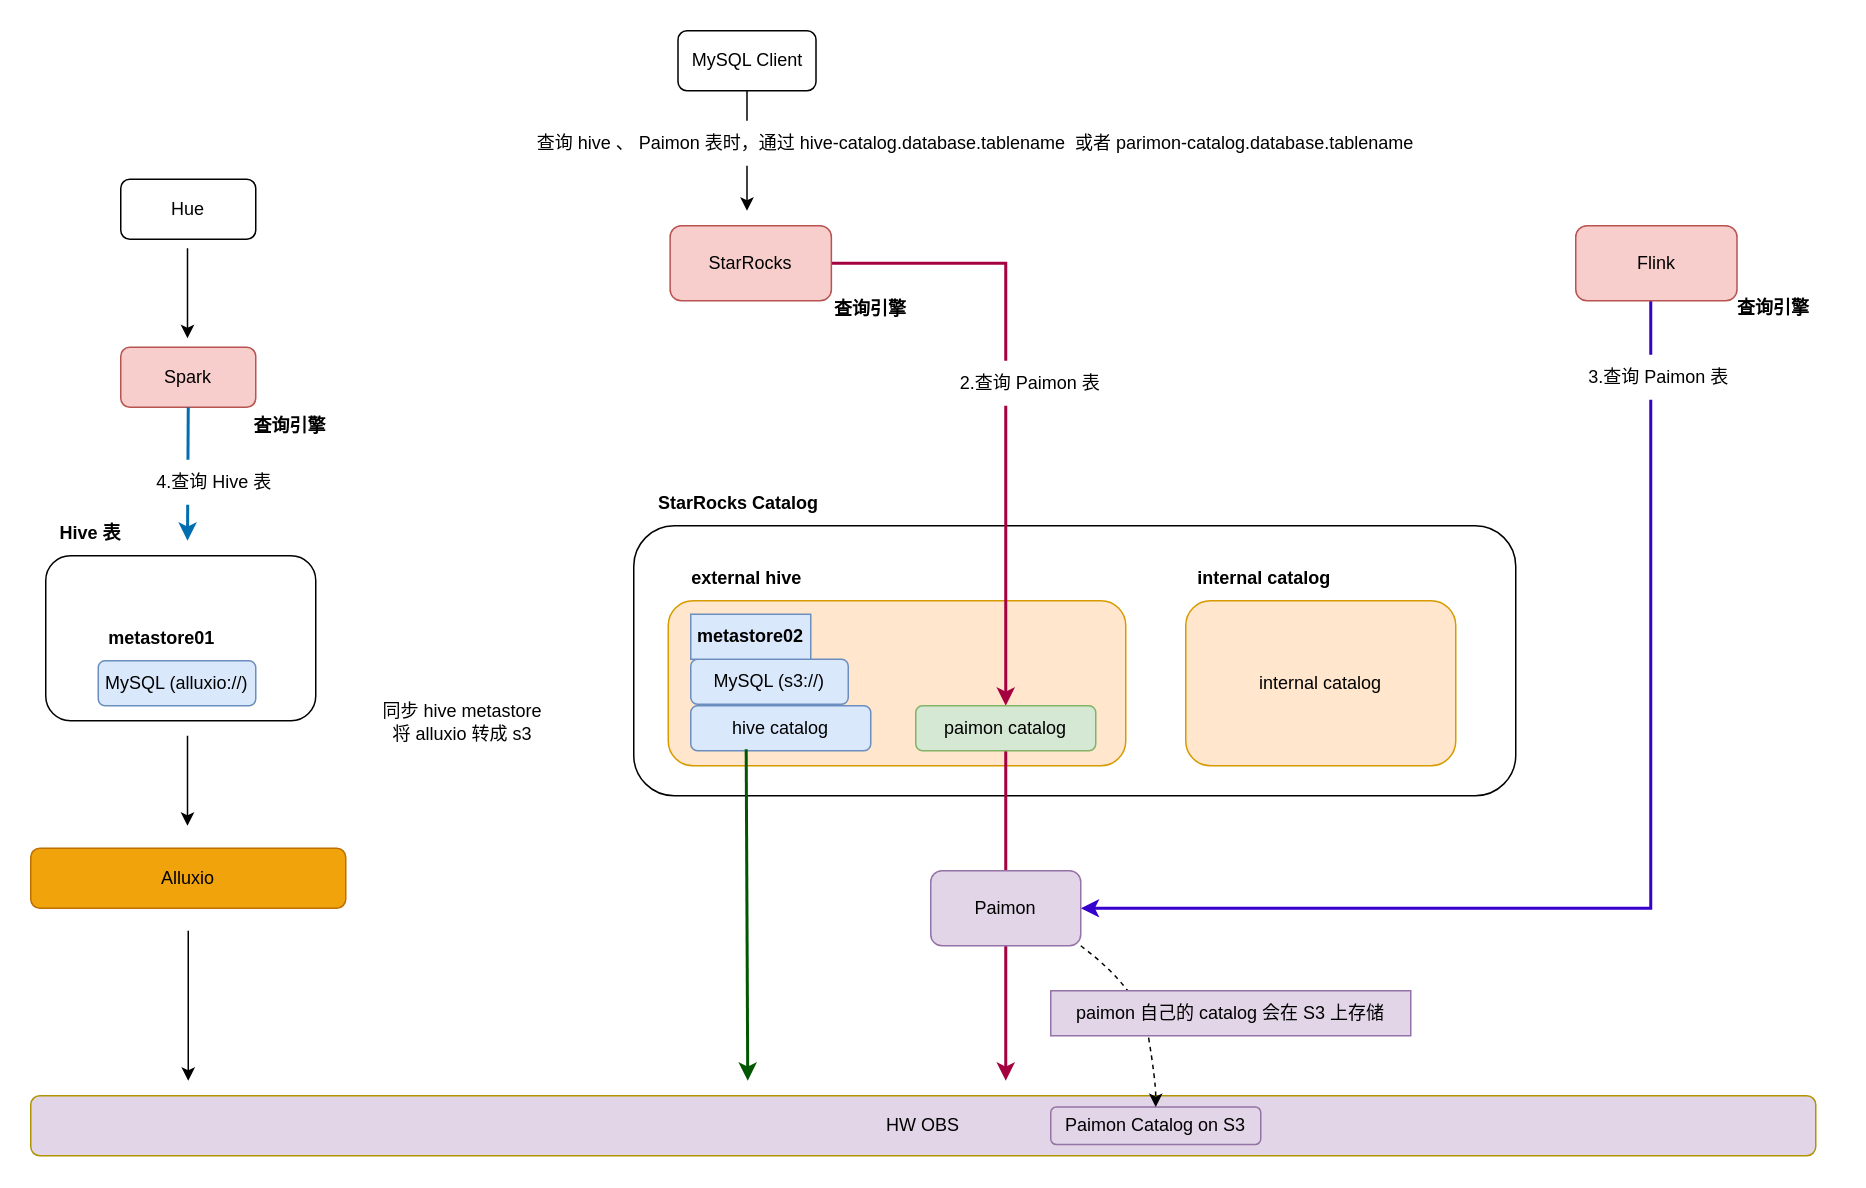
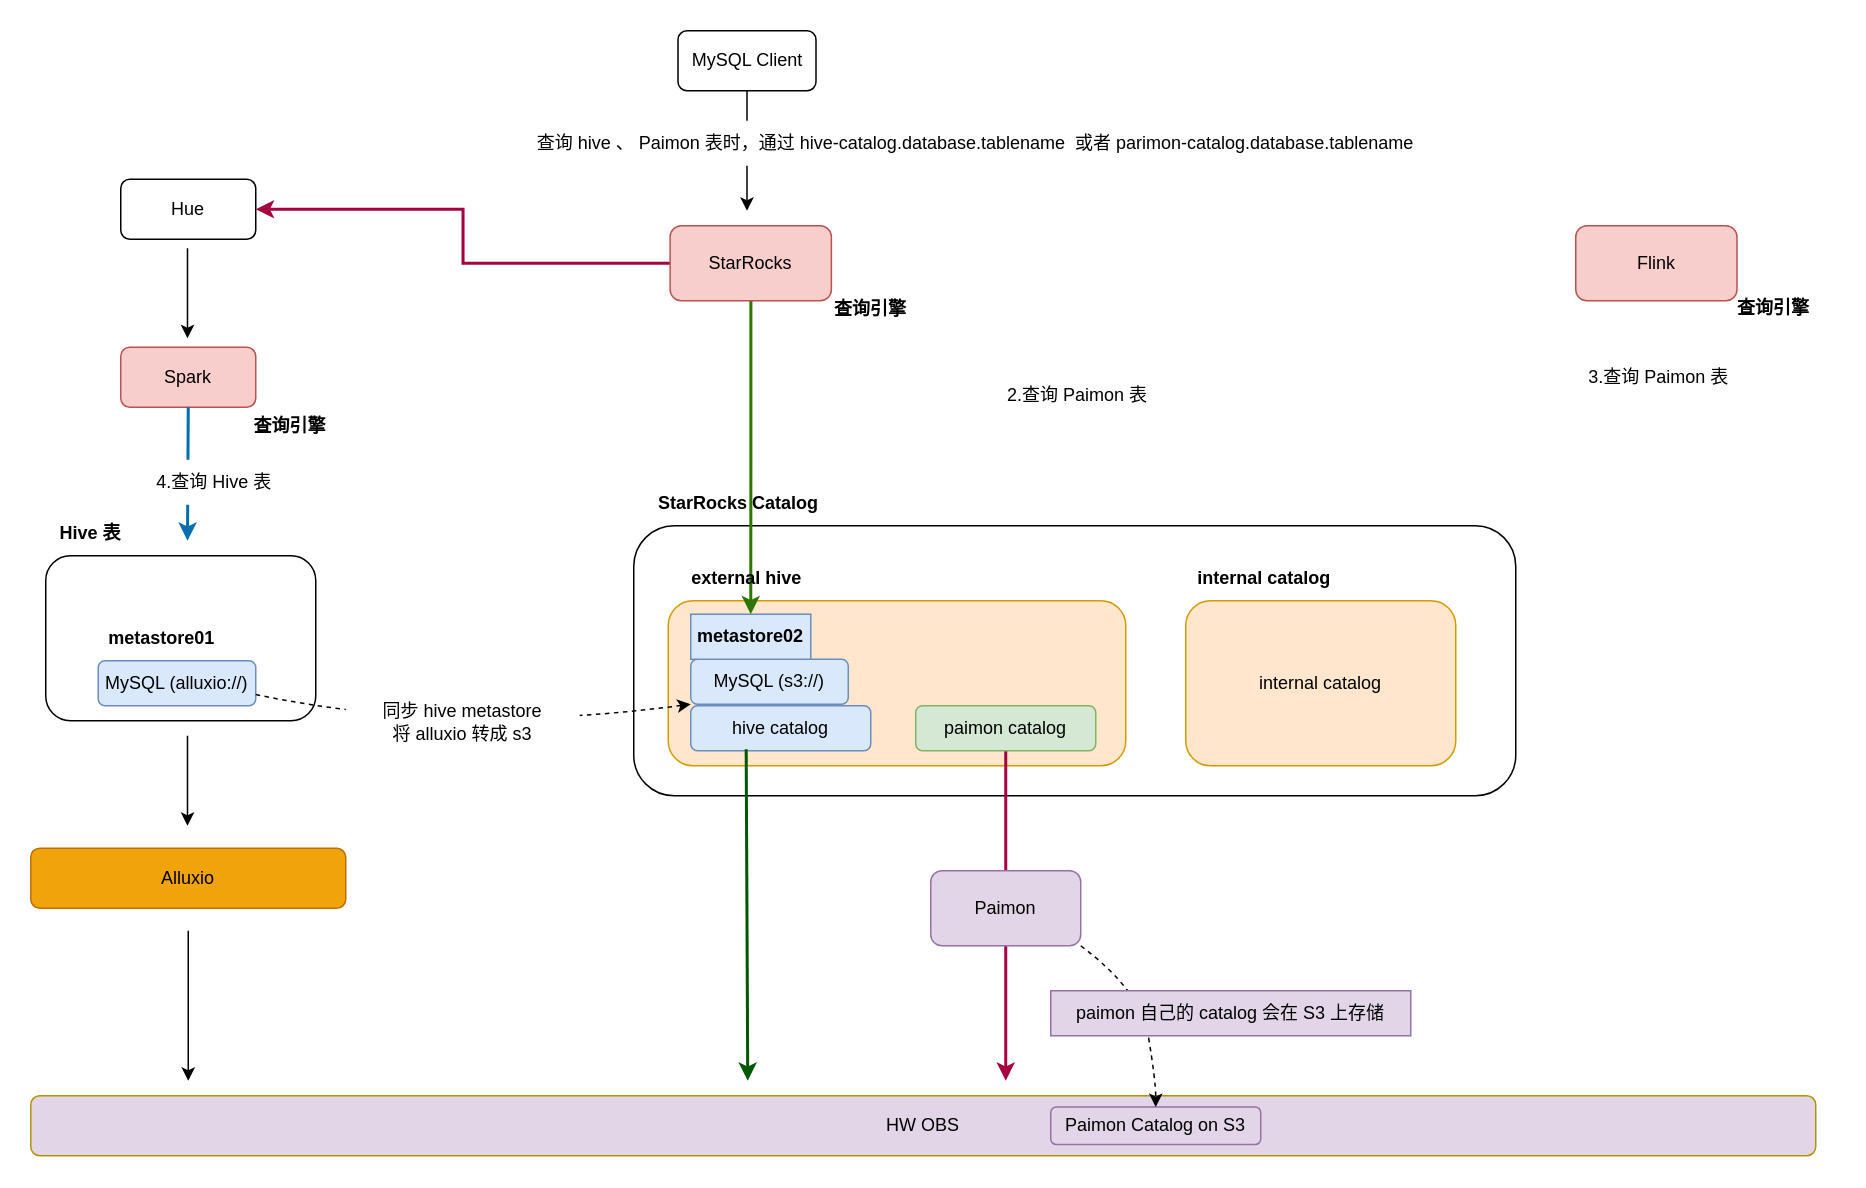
(1031, 383) -> (1078, 395)
none -> (751, 451)
(1006, 533) -> (463, 243)
none -> (630, 711)
(1628, 908) -> none
